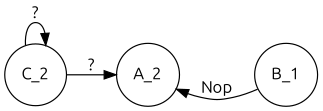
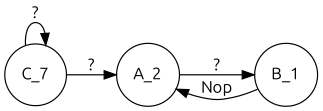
(36, 75) -> (36, 75)
none -> (211, 75)
